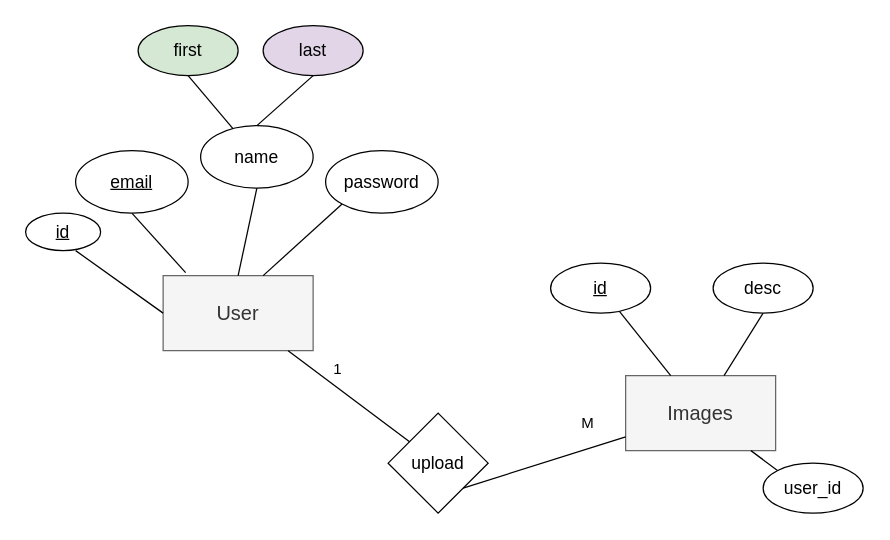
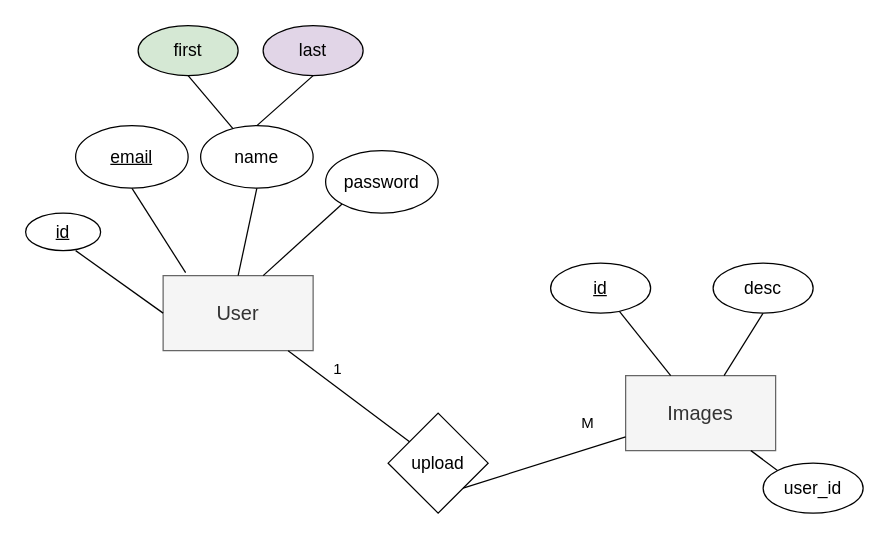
(132, 182) -> (132, 157)
